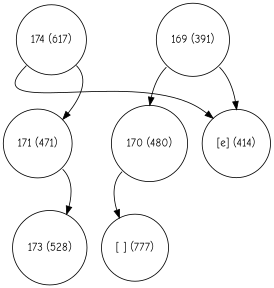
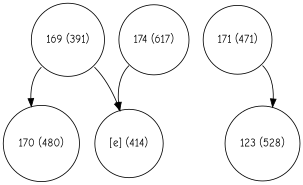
(82, 86) -> none
(50, 248) -> (263, 143)
(135, 248) -> none
